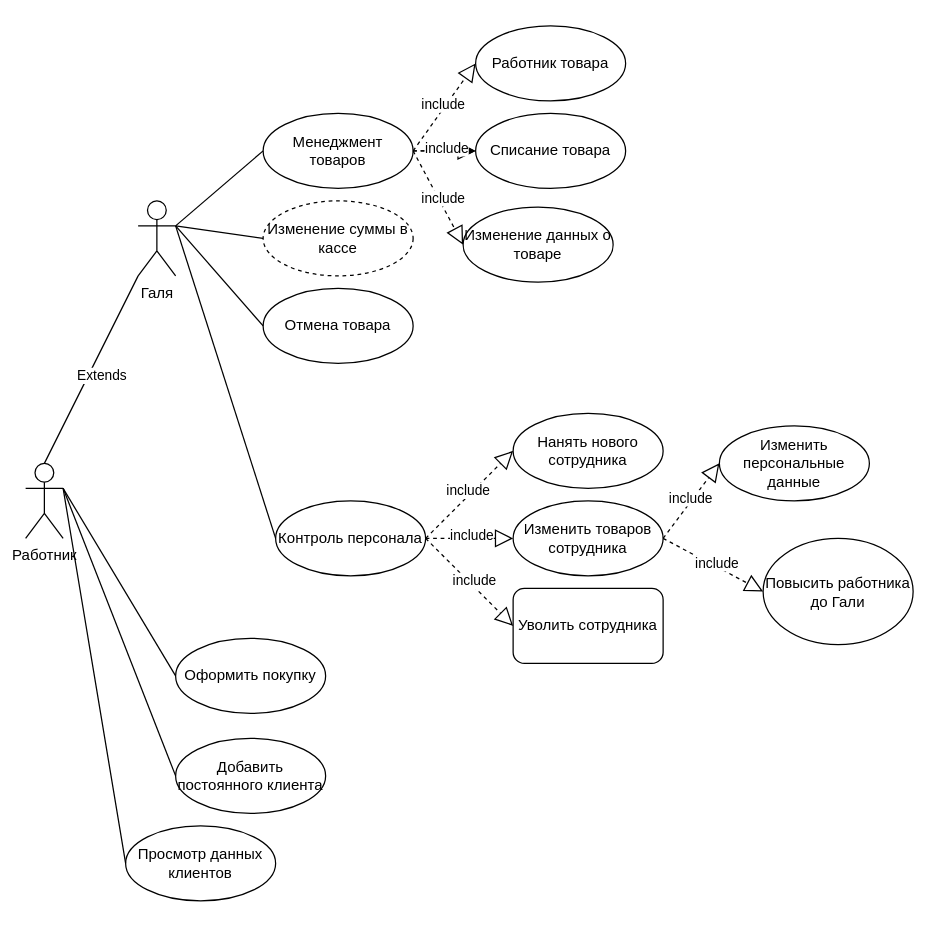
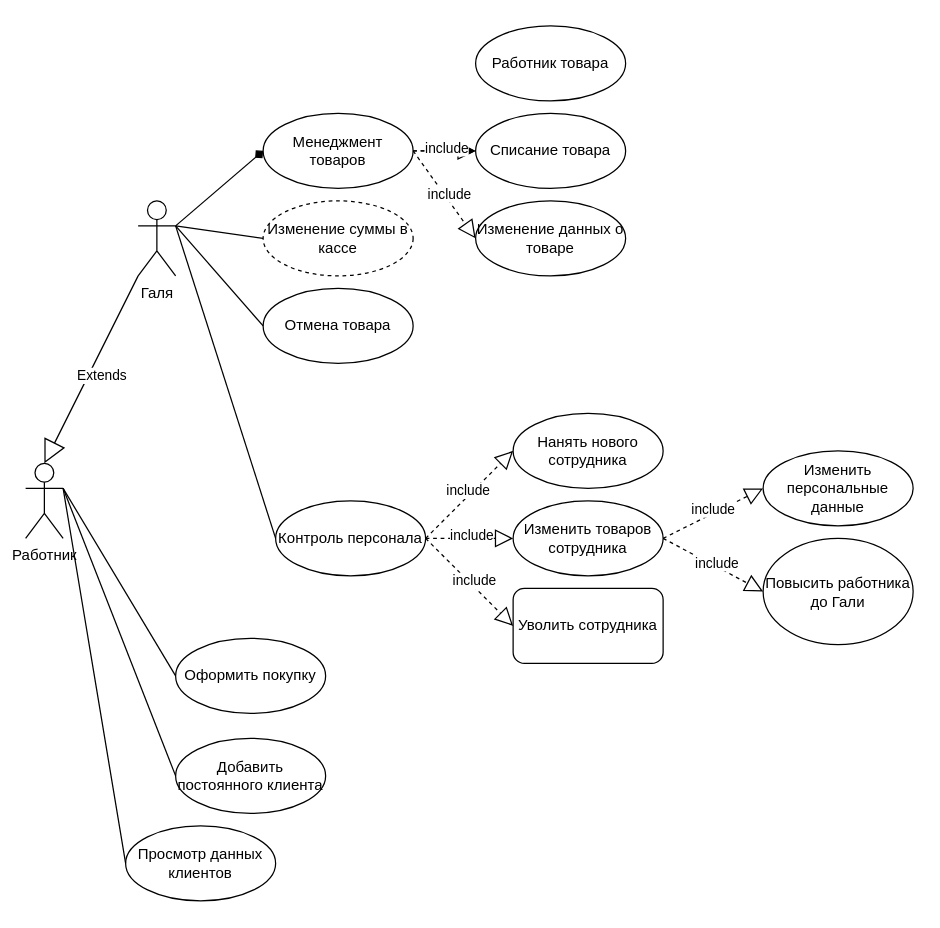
(440, 113) -> none
(259, 155) -> (254, 158)
(538, 244) -> (551, 238)
(50, 451) -> (55, 442)
(794, 463) -> (838, 488)
